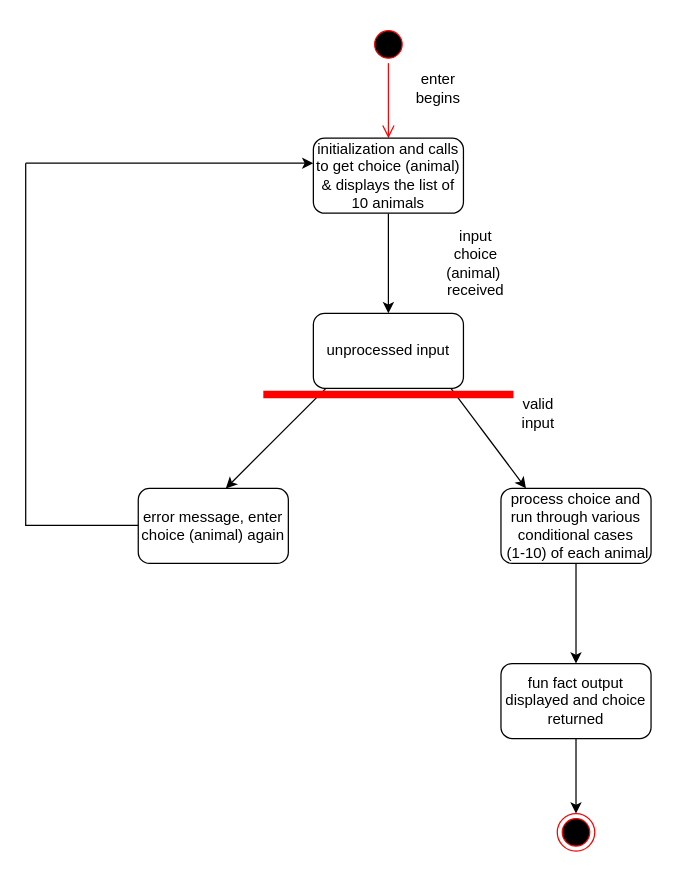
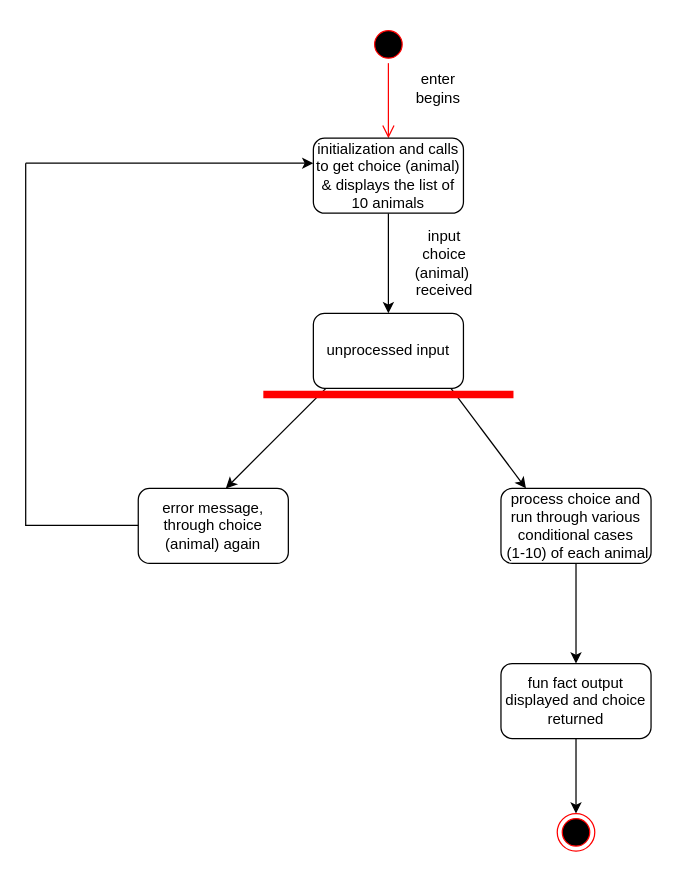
(476, 263) -> (444, 263)
(538, 413) -> none
(213, 526) -> (213, 526)
